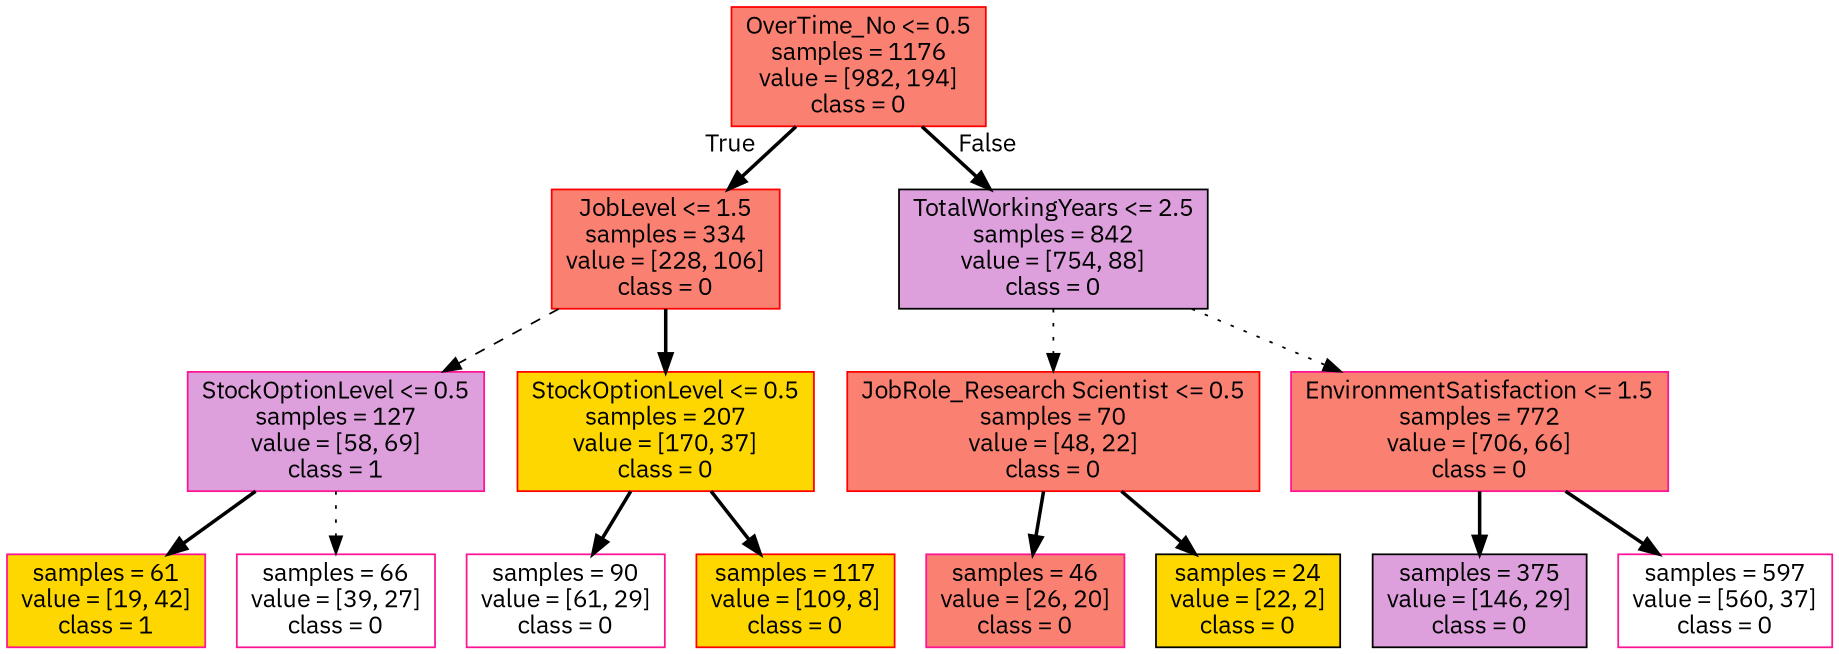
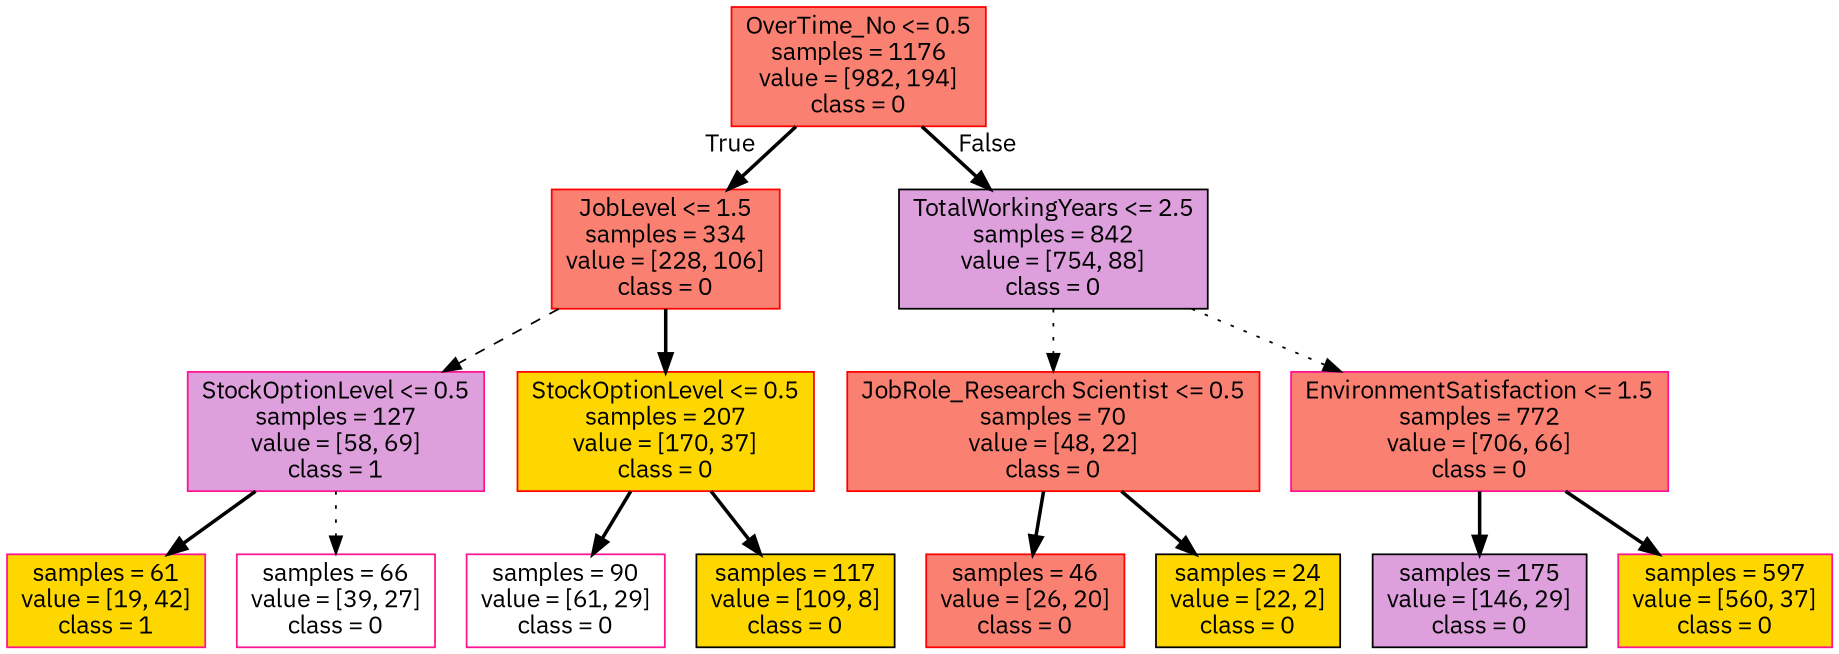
(796, 601) -> (796, 601)
(1025, 601) -> (1025, 601)
(1480, 601) -> (1480, 601)
(1725, 601) -> (1725, 601)
